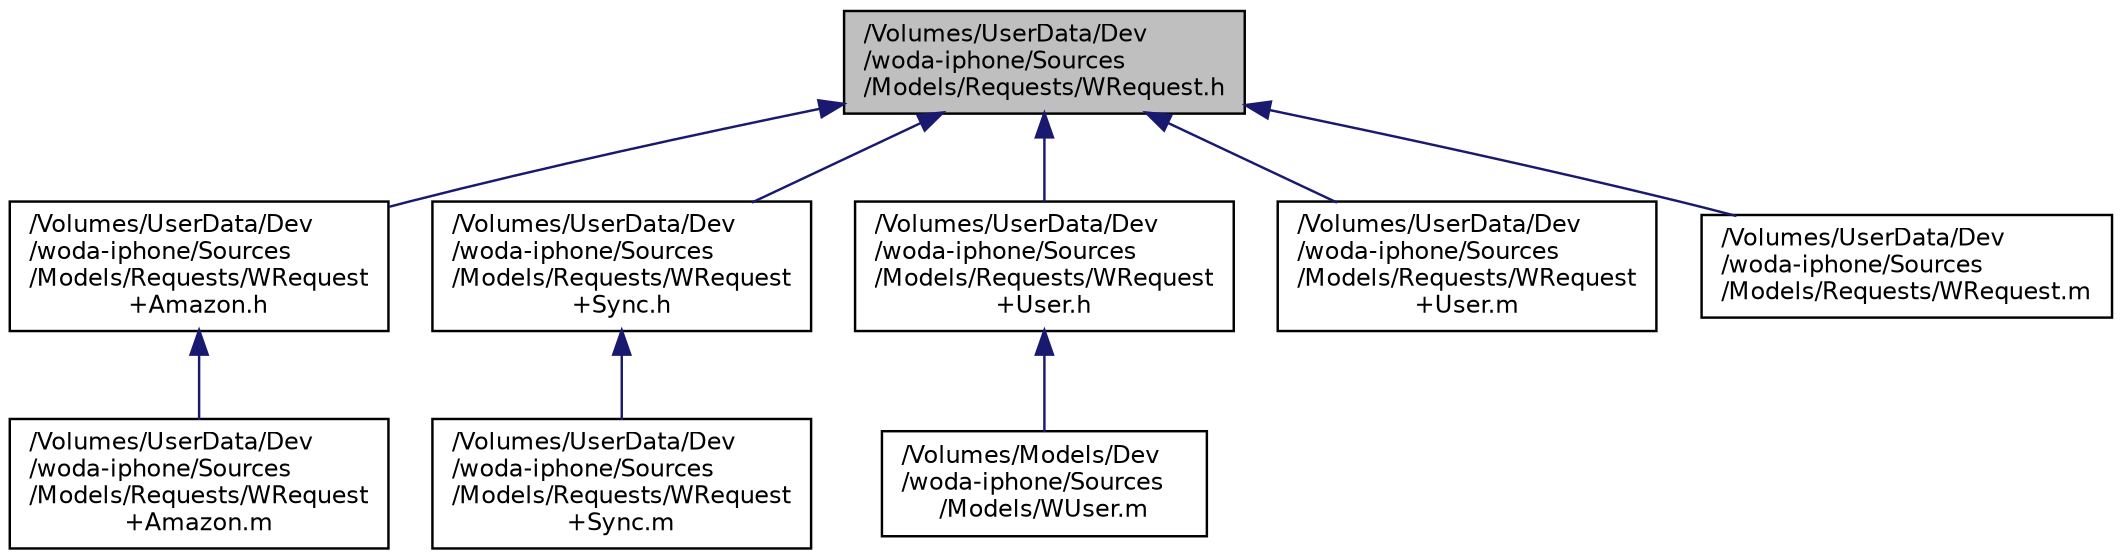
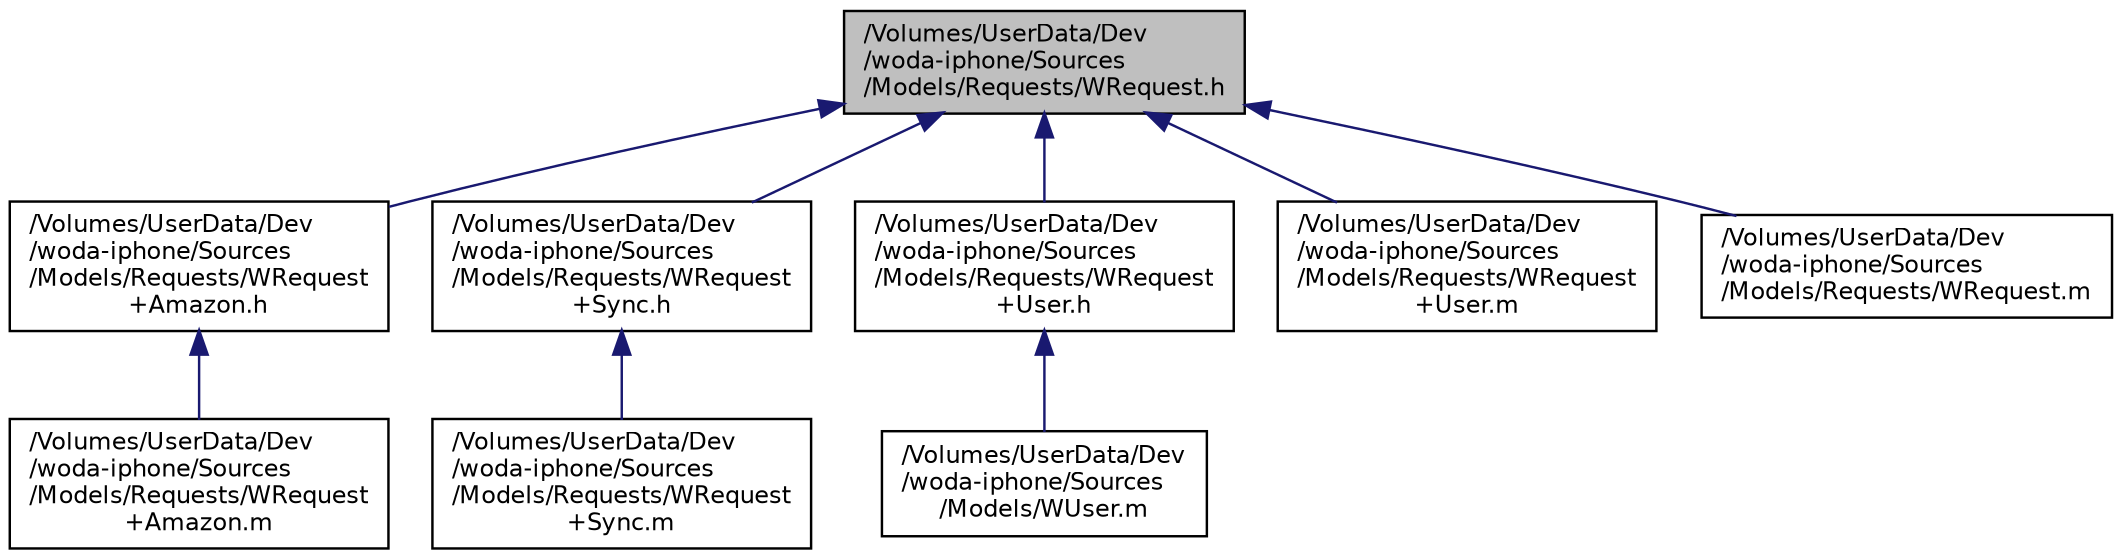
(1044, 484) -> (1044, 484)
